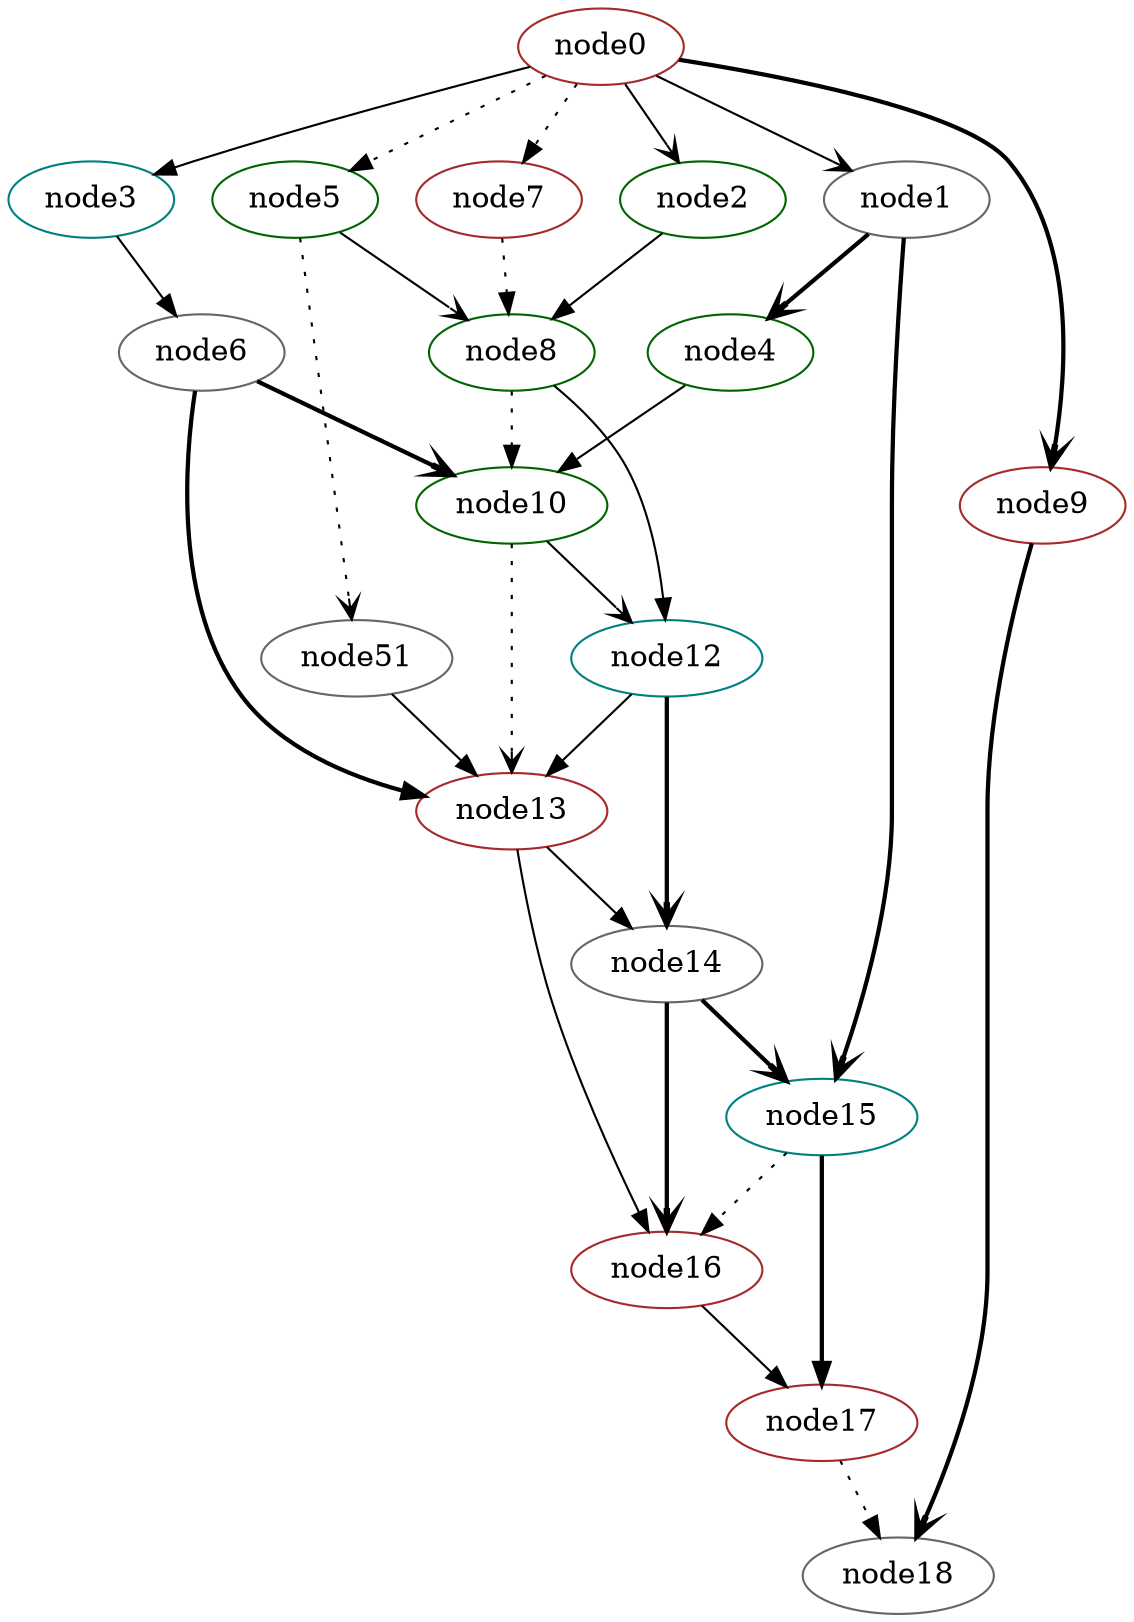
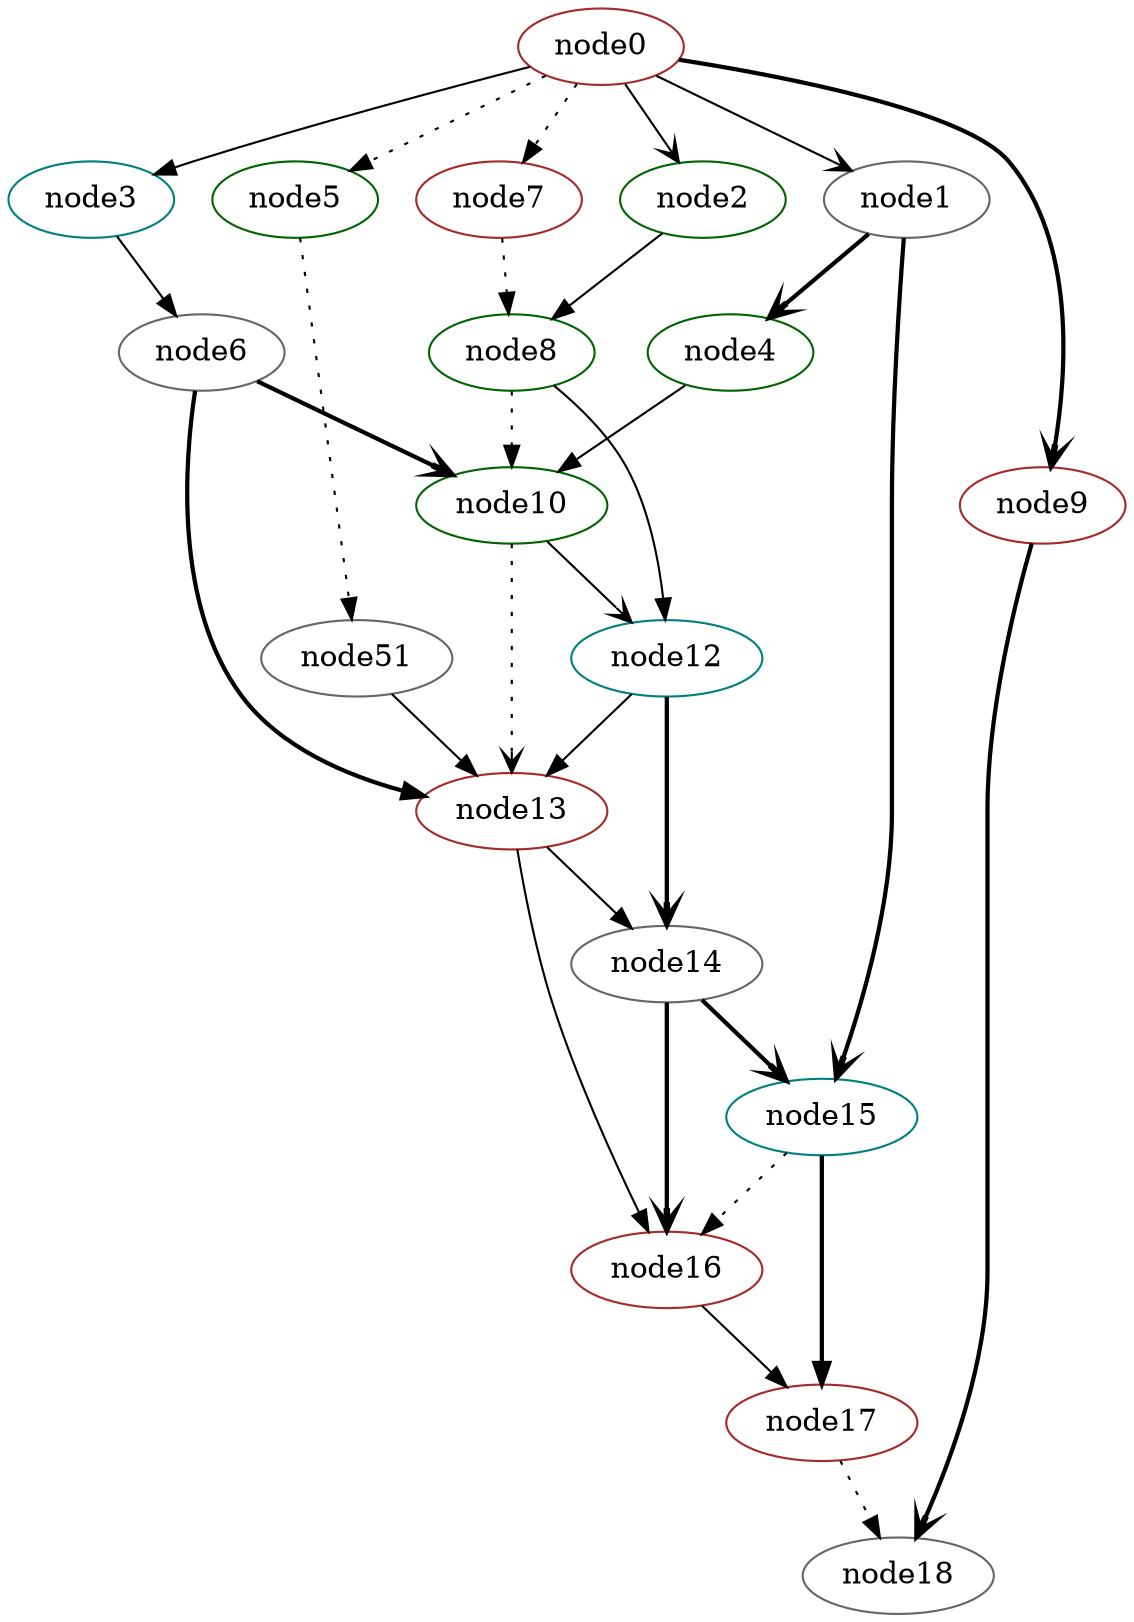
(395, 270) -> none
(327, 436) -> (327, 436)
